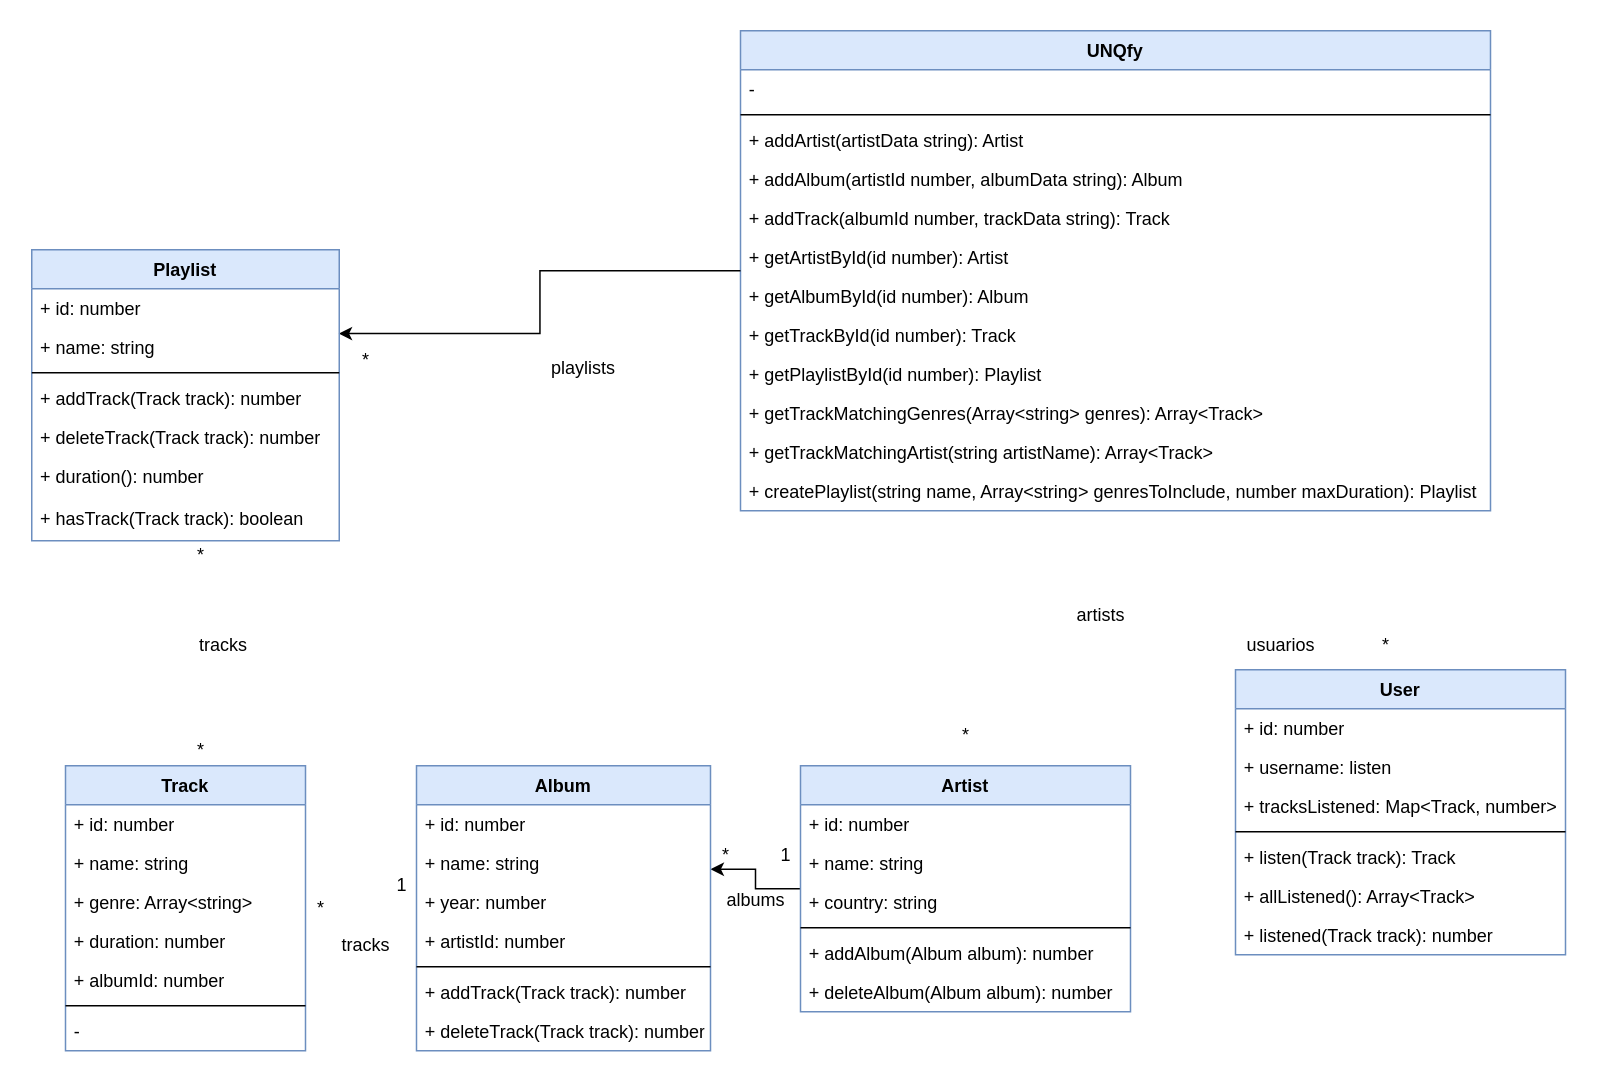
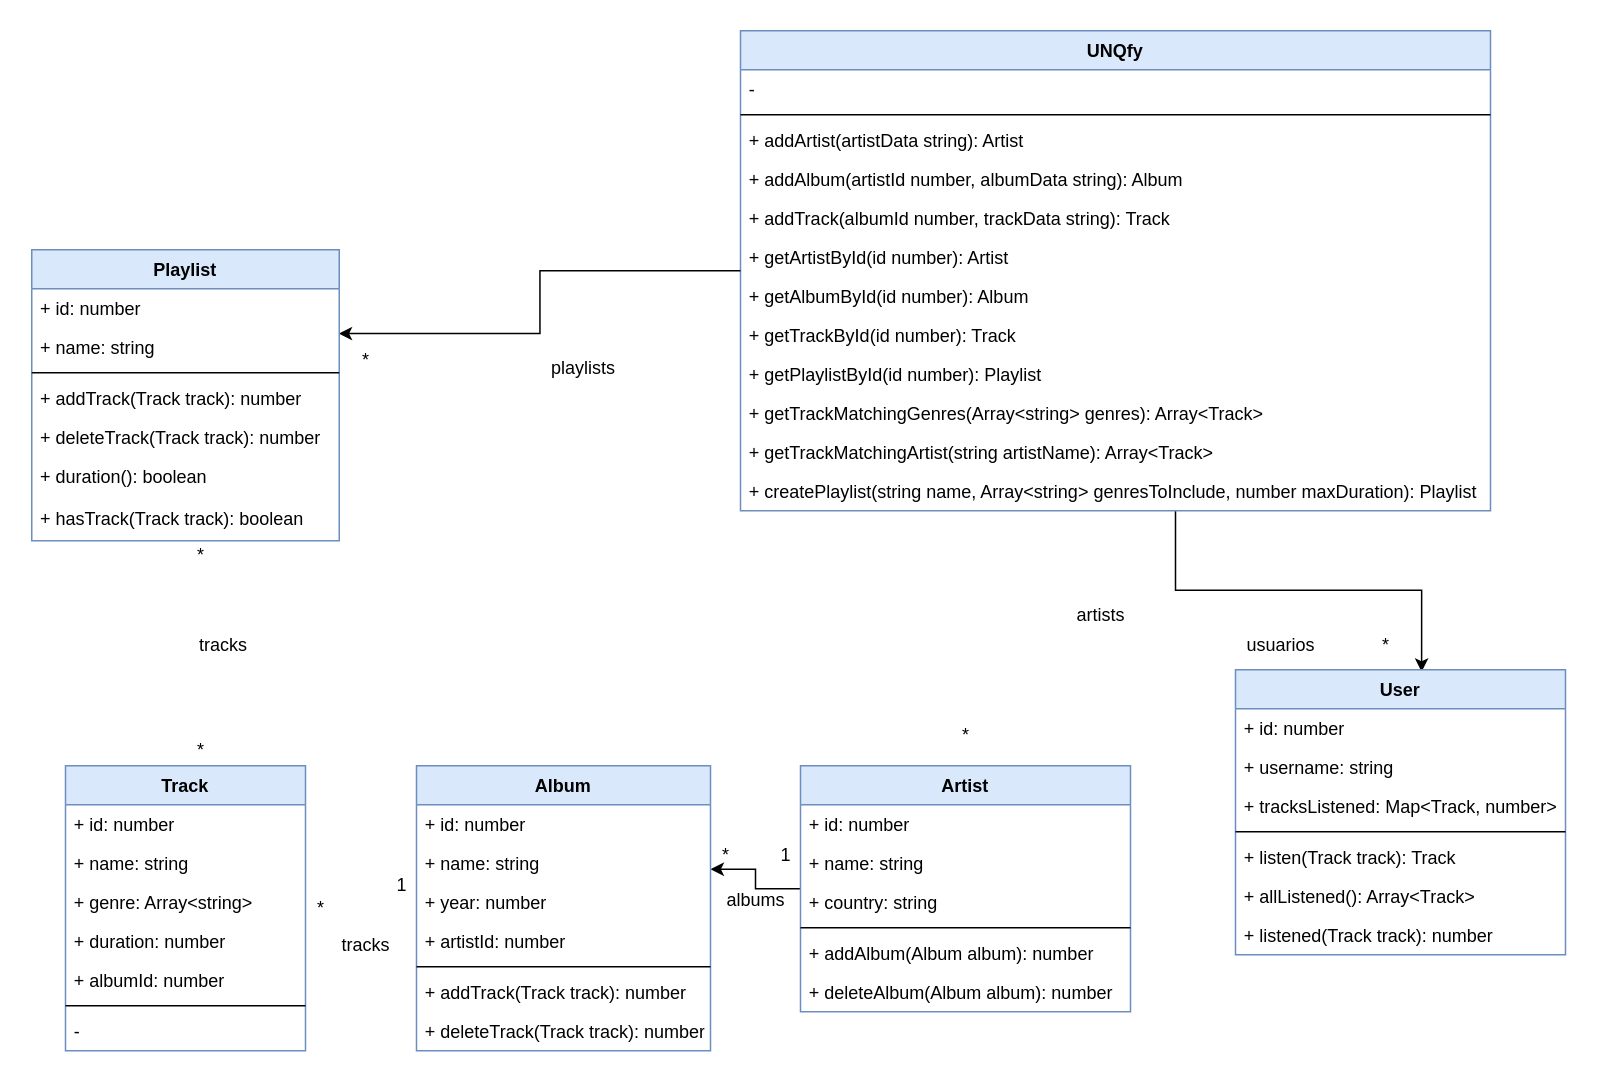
(131, 477) -> (134, 477)
none -> (1295, 590)
(1323, 768) -> (1325, 768)
